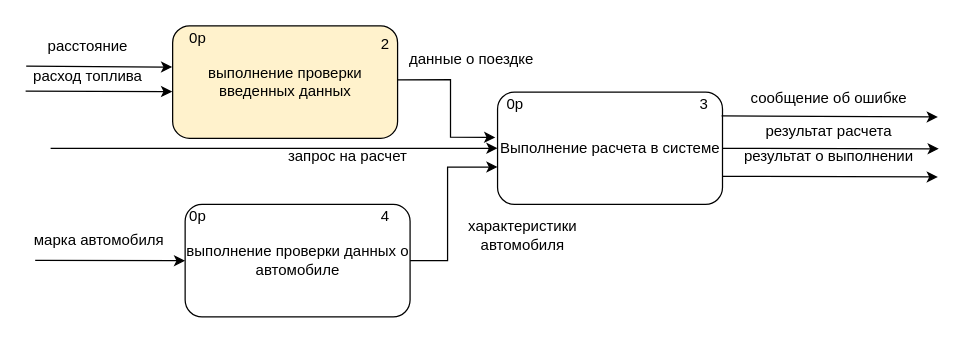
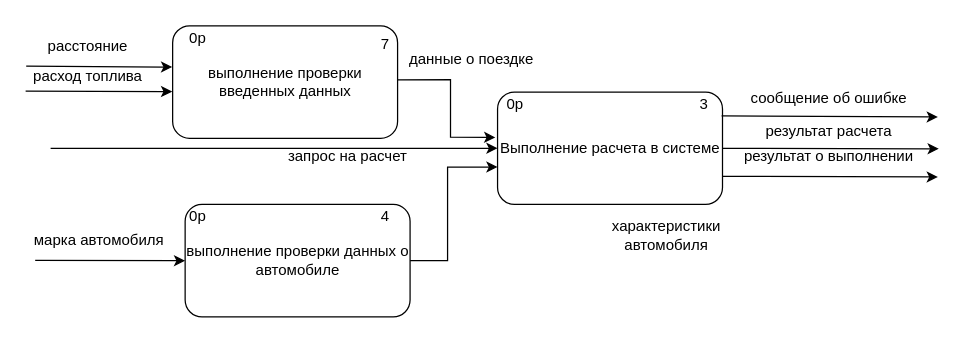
(386, 44) -> (386, 44)
(285, 82) -> (285, 82)
(523, 236) -> (666, 236)
